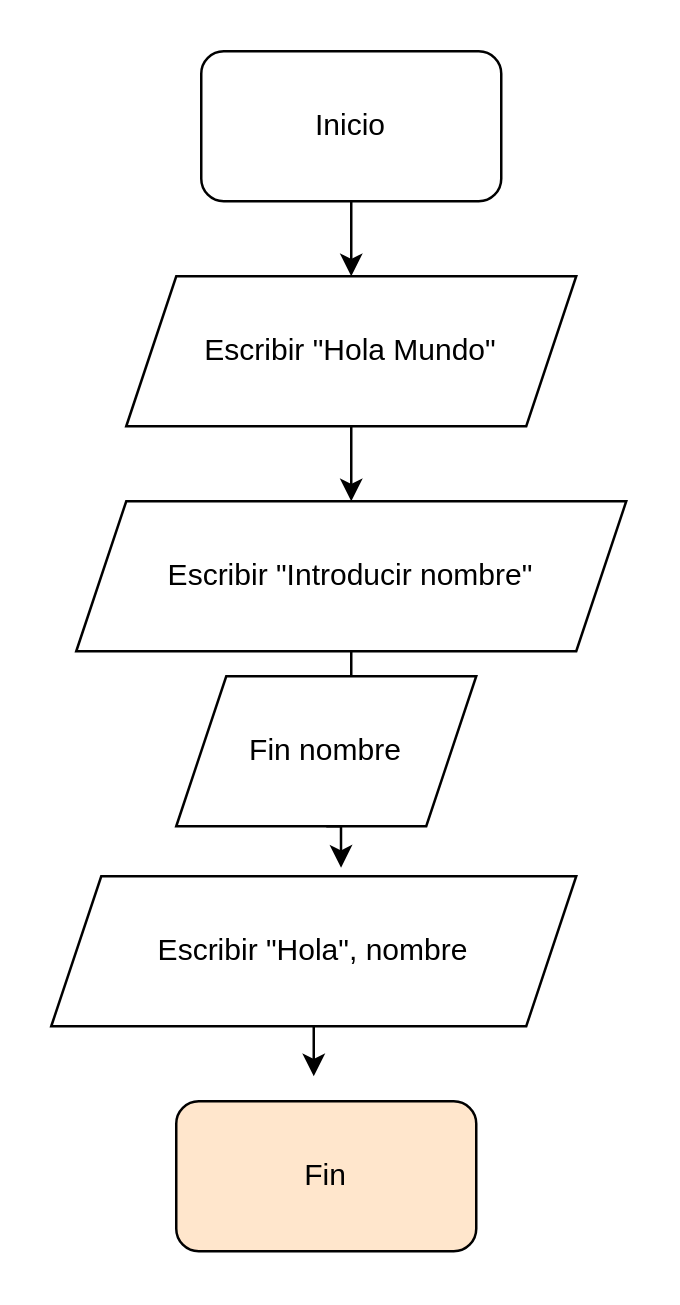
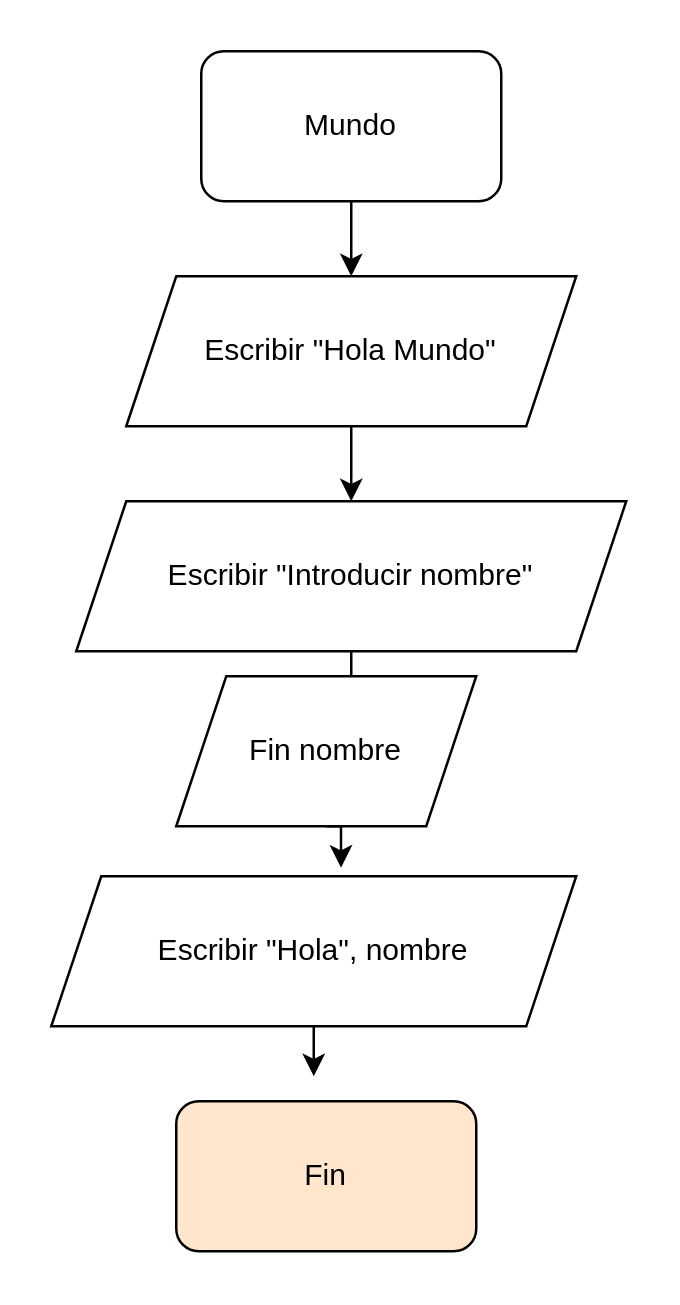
(351, 126) -> (351, 126)
